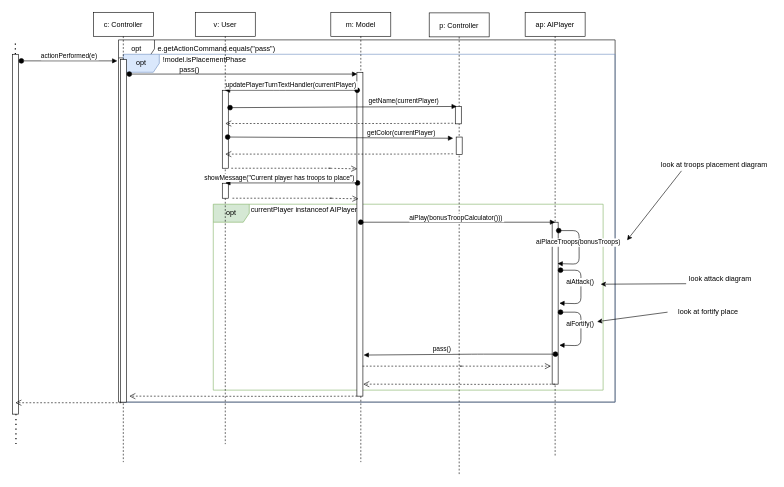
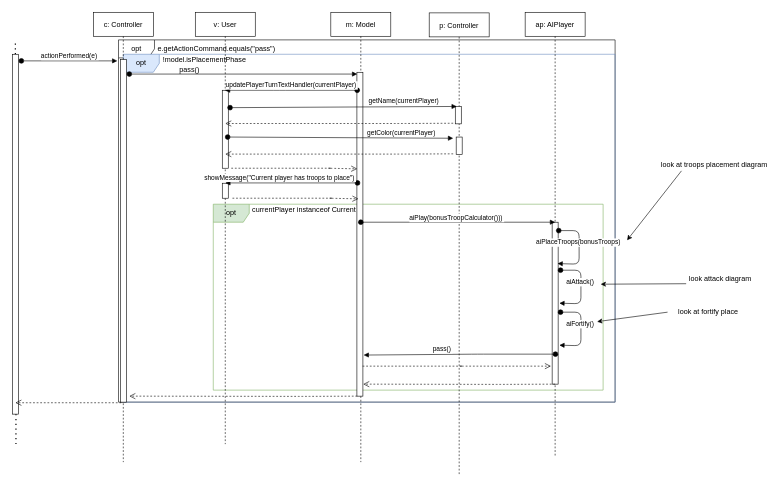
(304, 210) -> (304, 210)
